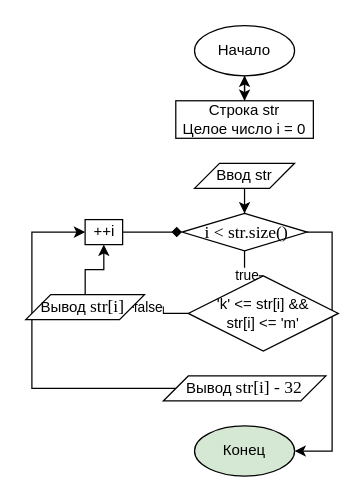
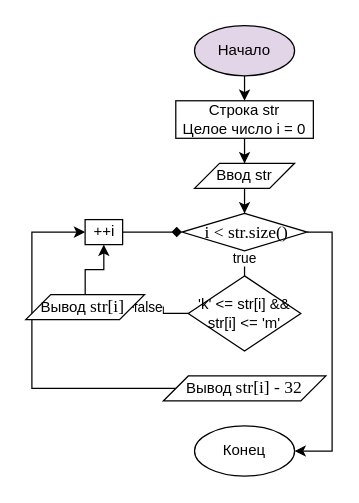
(244, 51) -> (244, 51)
(244, 101) -> (244, 155)
(263, 313) -> (244, 313)
(244, 451) -> (244, 451)
